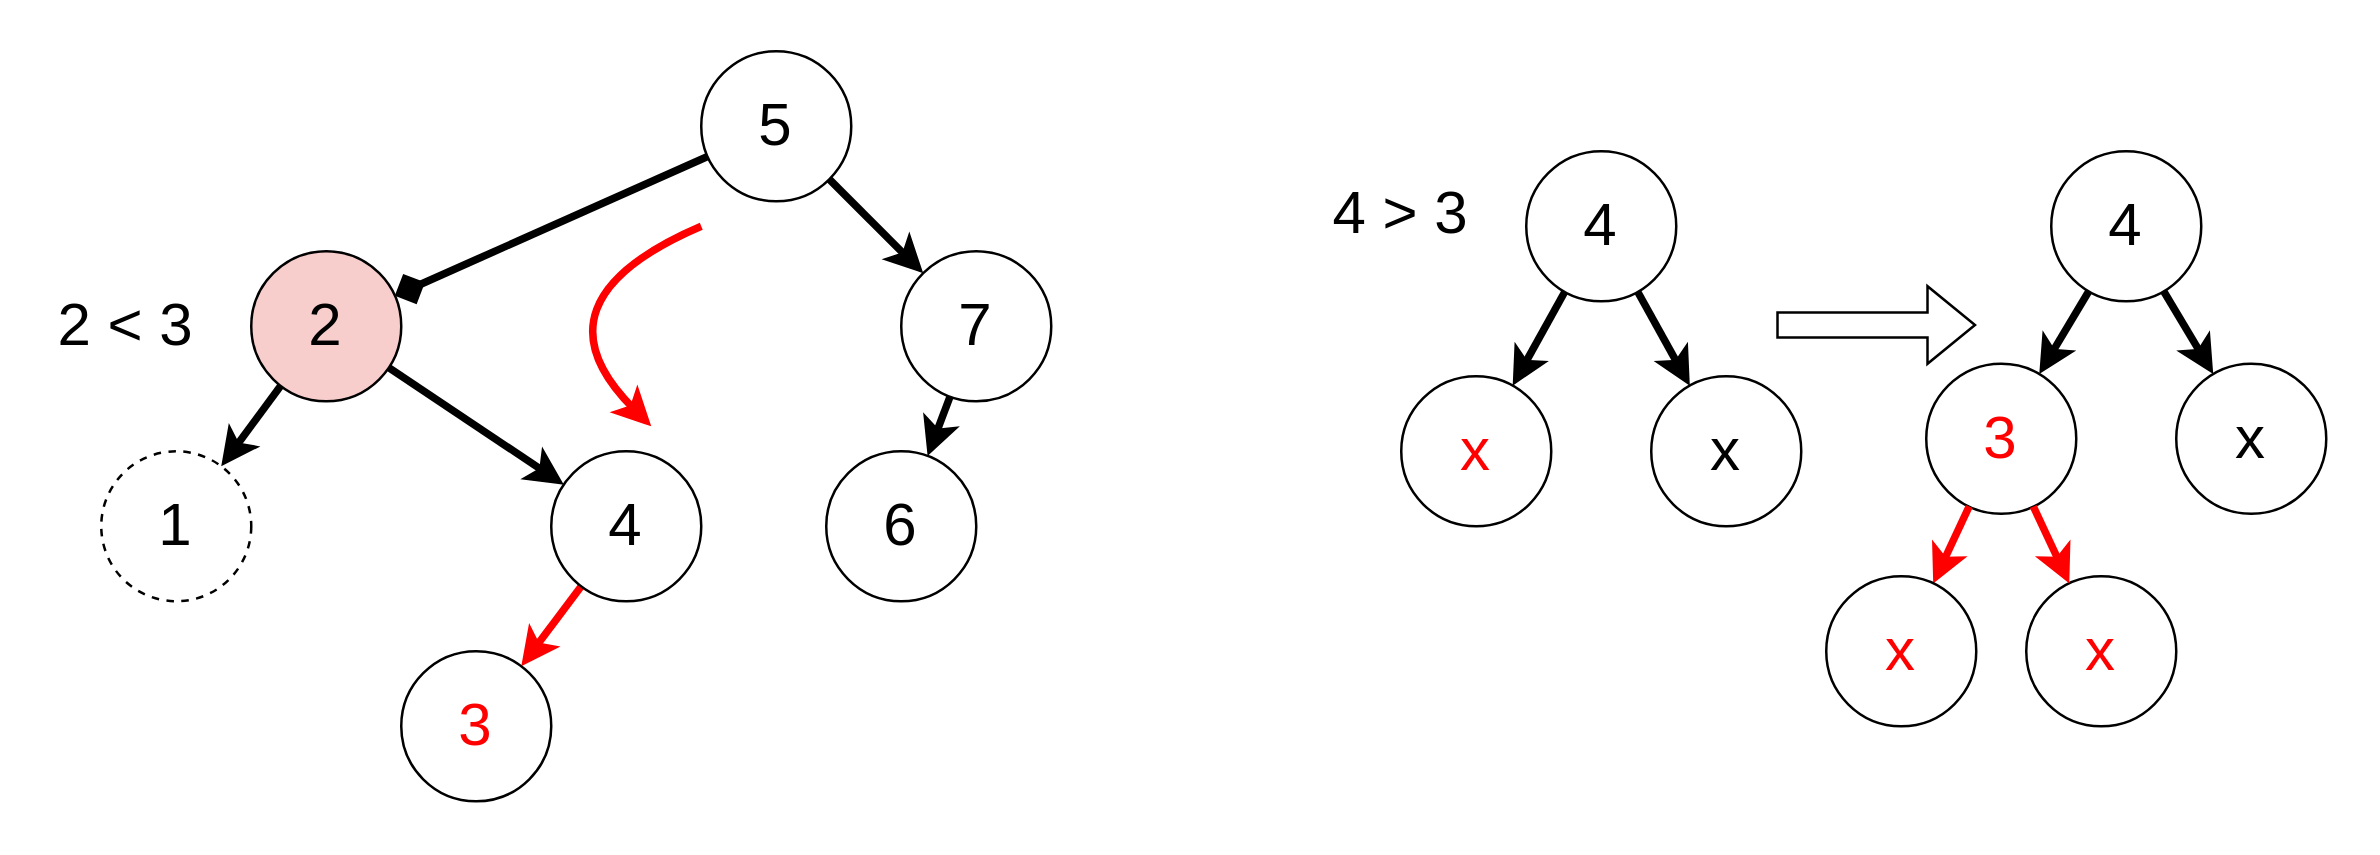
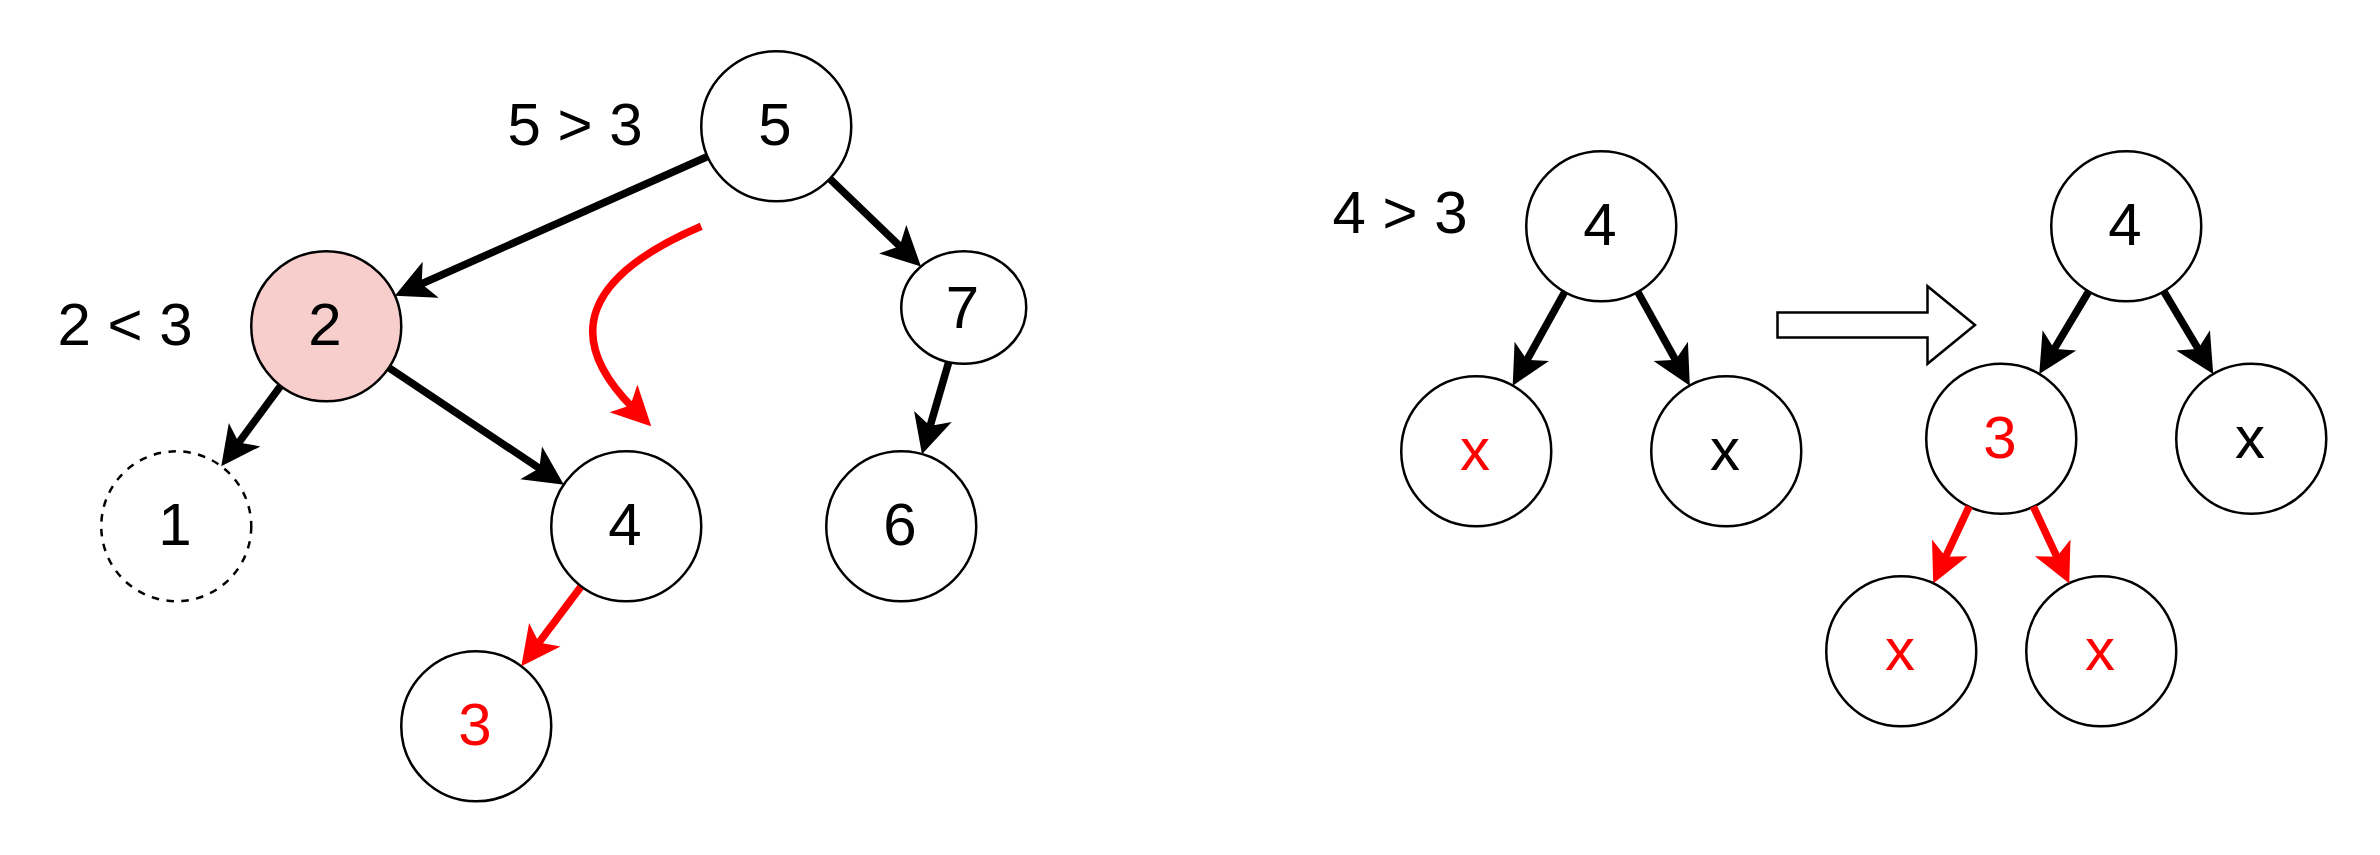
none -> (576, 126)
(422, 284) -> (422, 284)
(976, 326) -> (964, 308)
